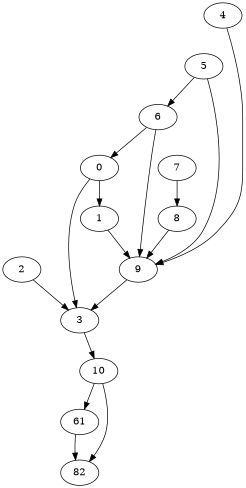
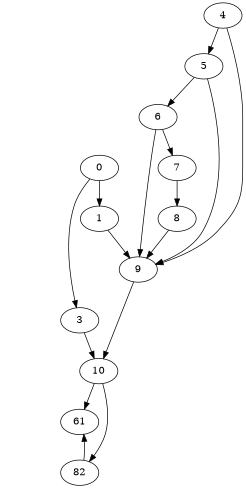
none -> (215, 37)
(131, 140) -> (166, 139)
(22, 270) -> none
(112, 293) -> (120, 317)
(75, 444) -> (84, 451)
